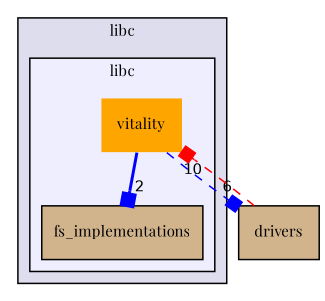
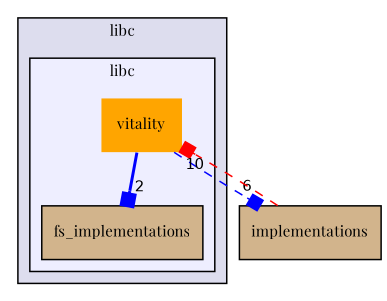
(279, 233) -> (310, 233)
